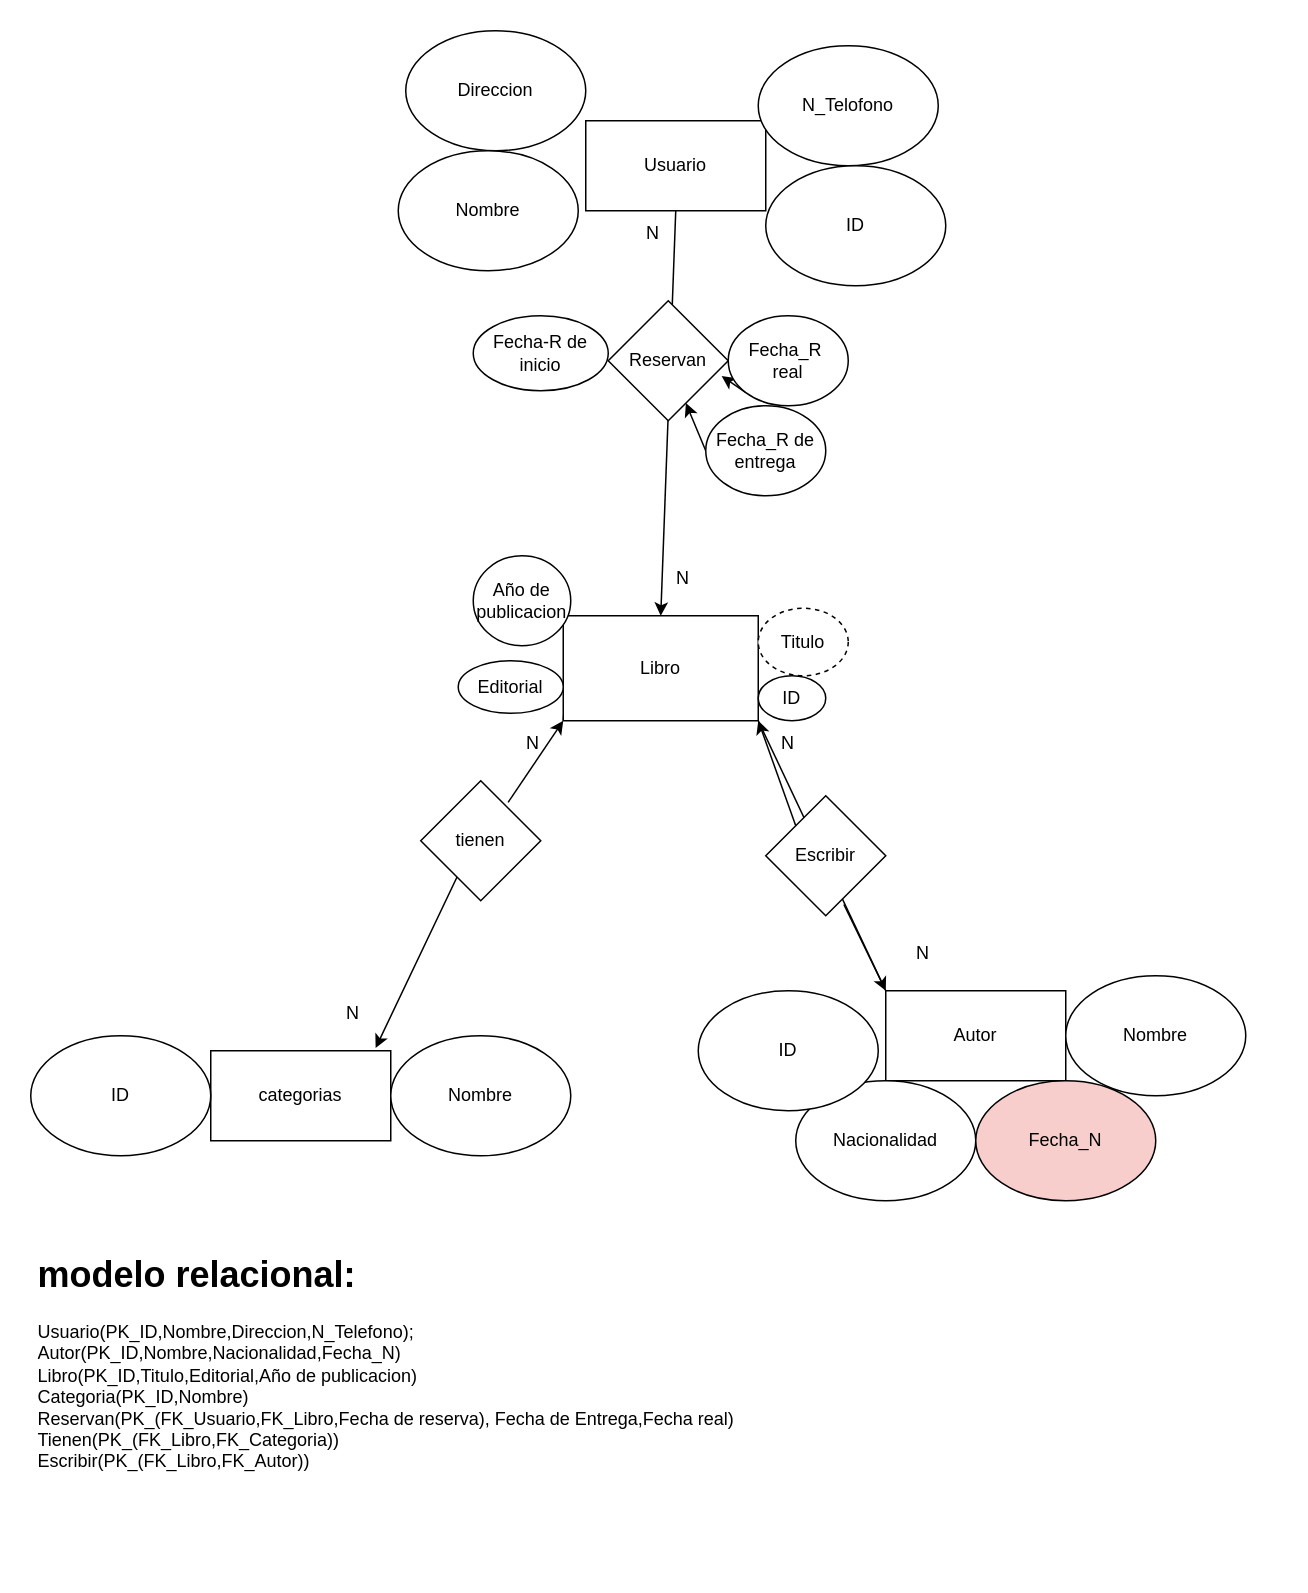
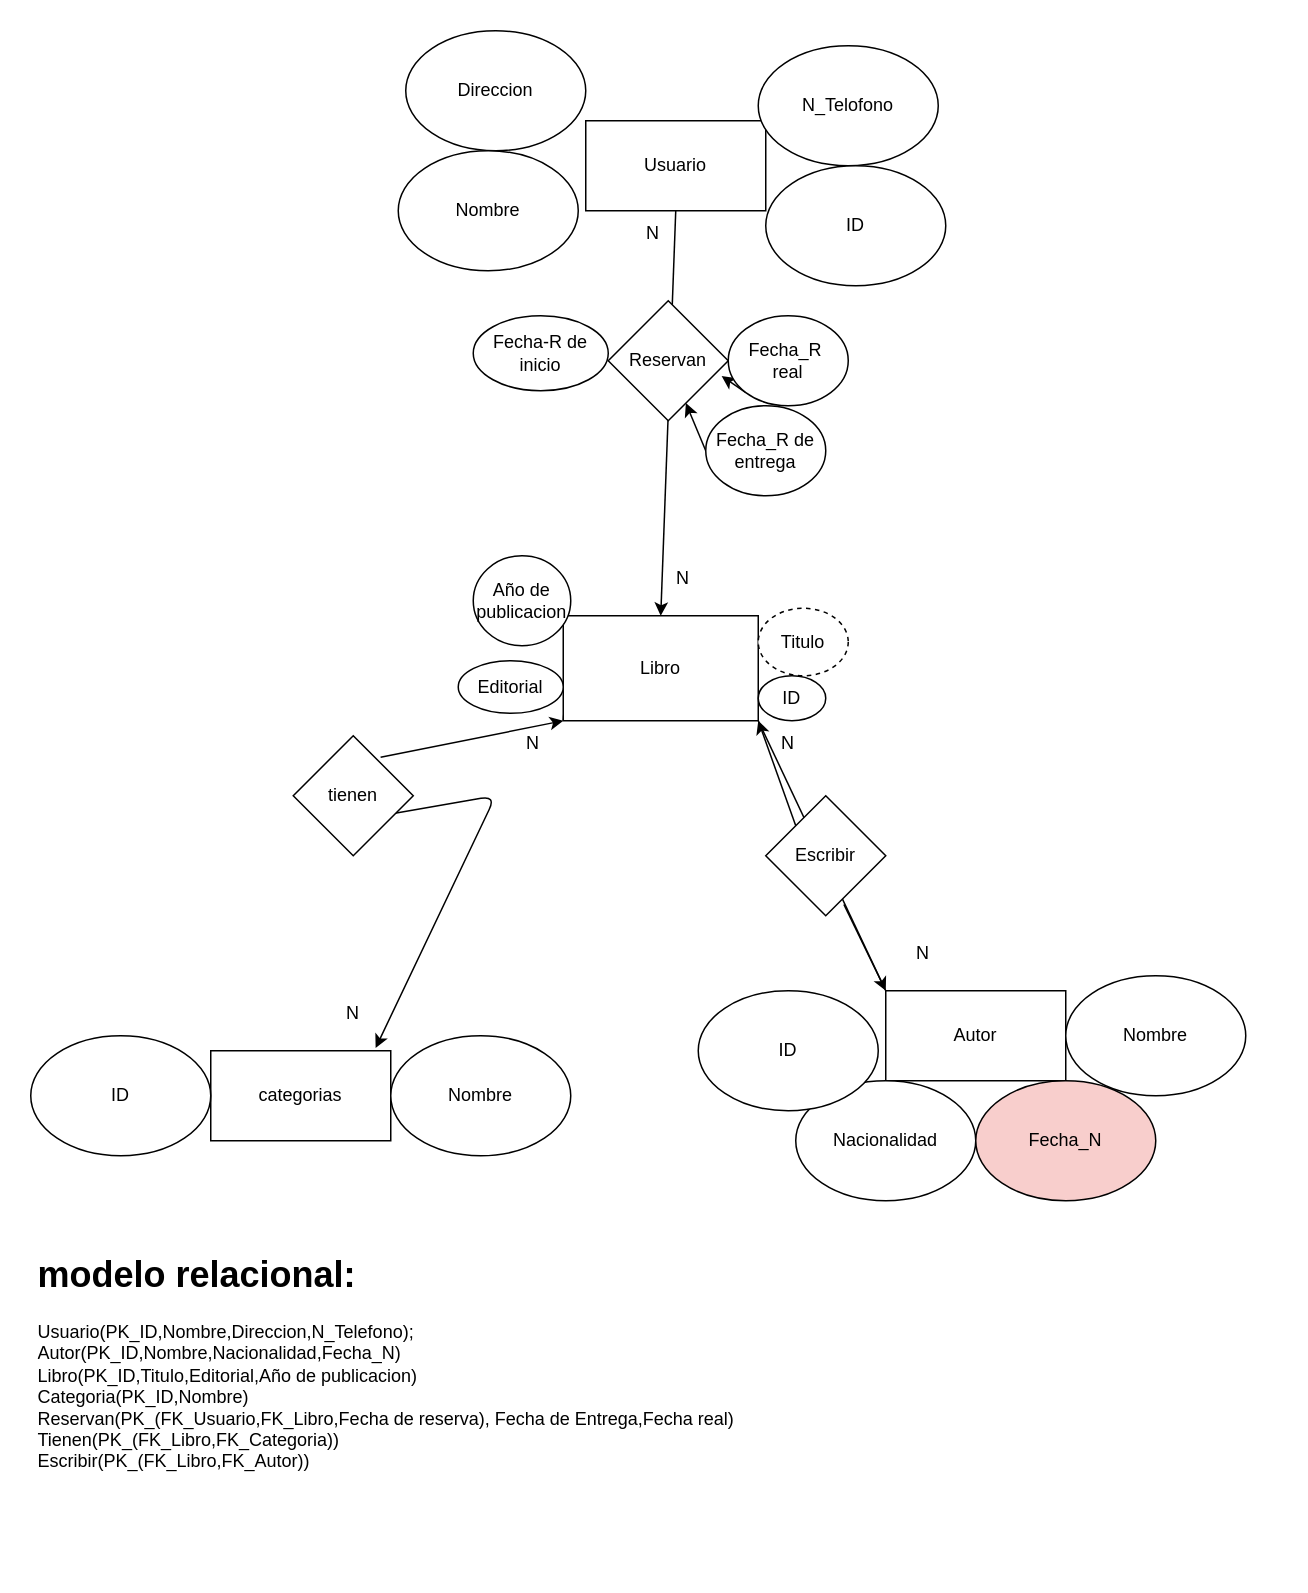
(481, 841) -> (353, 796)
